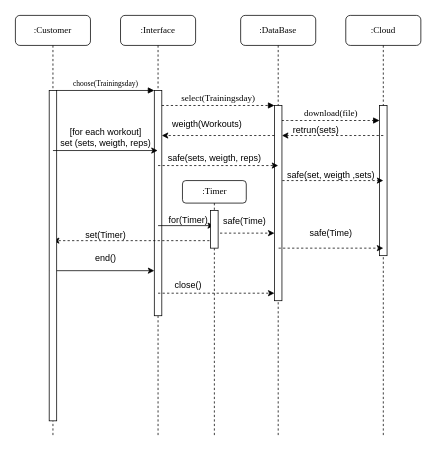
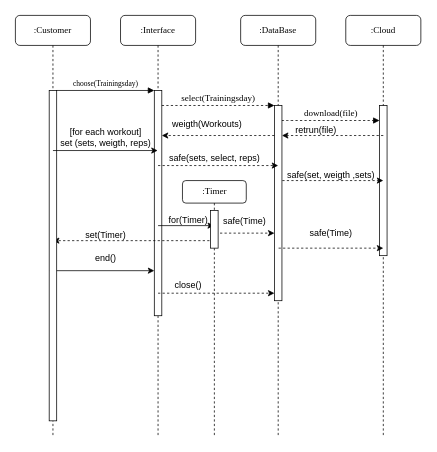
(316, 130) -> (316, 130)
(215, 158) -> (215, 158)
